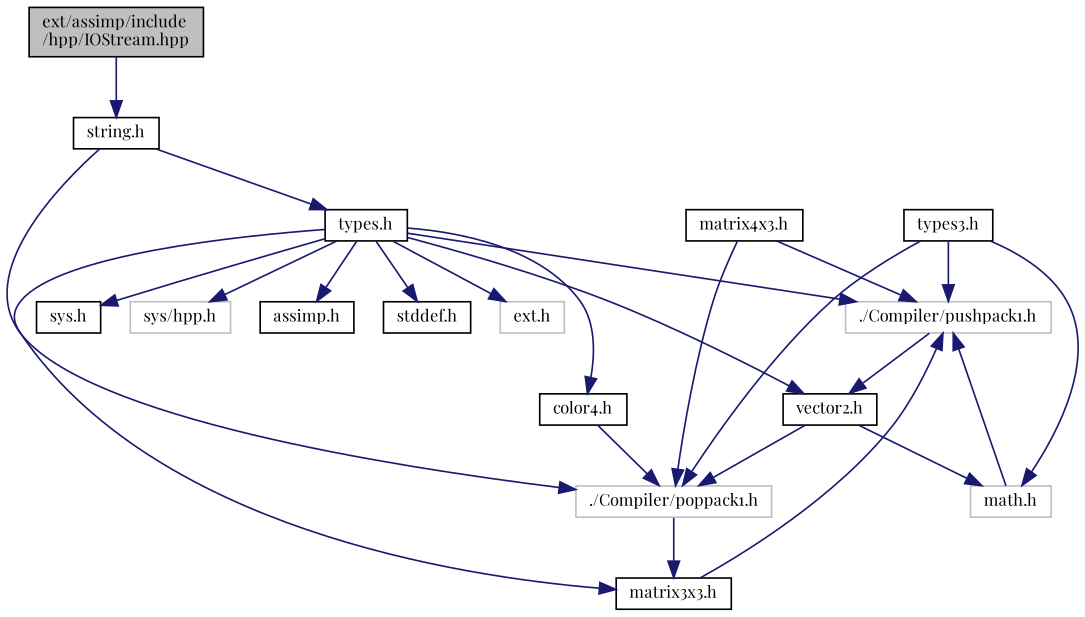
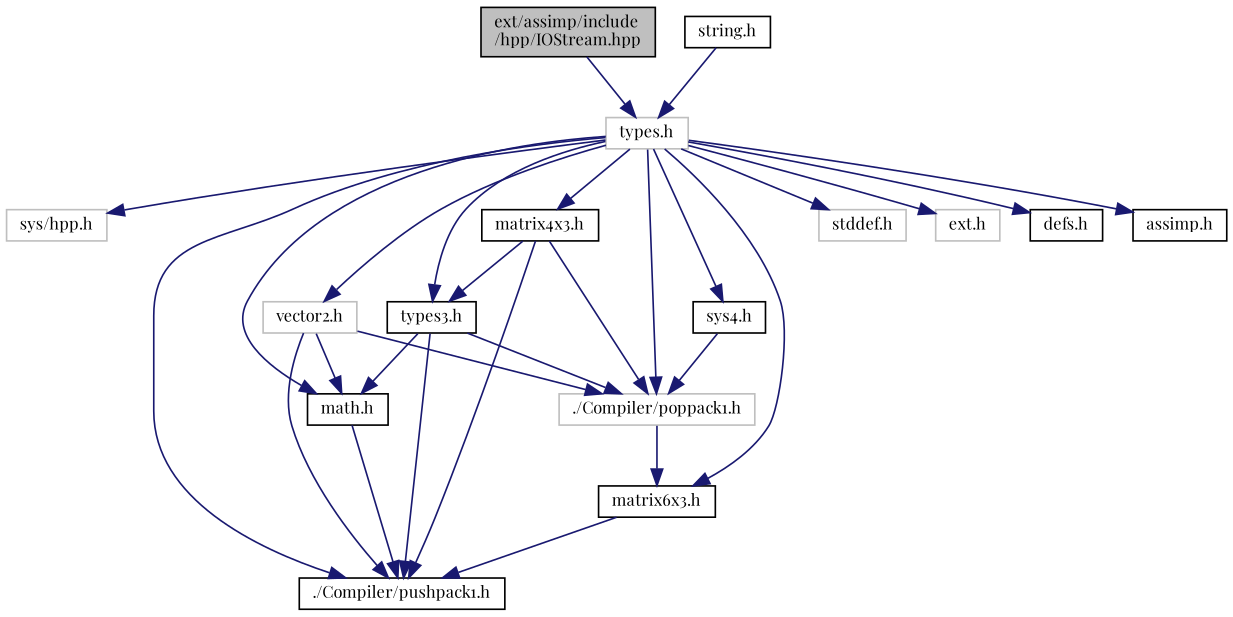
(116, 79) -> (606, 81)
none -> (600, 174)
none -> (355, 201)
none -> (467, 208)
(366, 225) -> (647, 133)
none -> (493, 266)
(69, 317) -> (1066, 225)
(427, 317) -> (863, 225)
(948, 317) -> (402, 594)
(896, 358) -> (305, 458)
(583, 409) -> (729, 317)
(830, 409) -> (310, 317)
(174, 413) -> (652, 263)
(1011, 502) -> (348, 409)
(674, 594) -> (657, 502)
